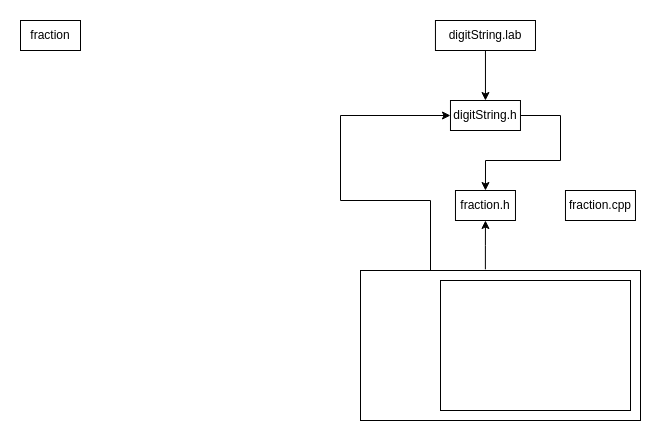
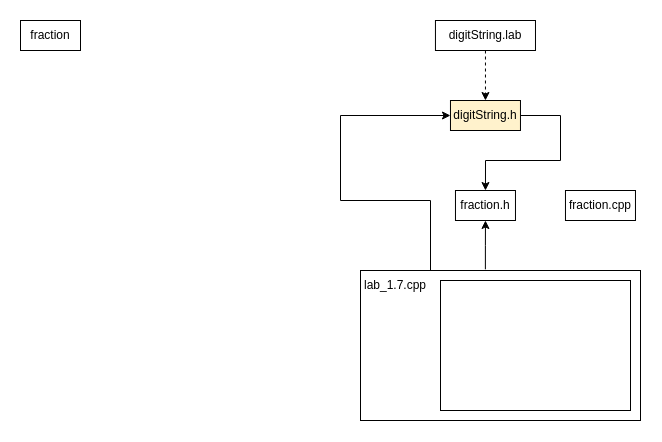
(485, 72) -> (485, 72)
(485, 116) -> (485, 116)
none -> (395, 286)
